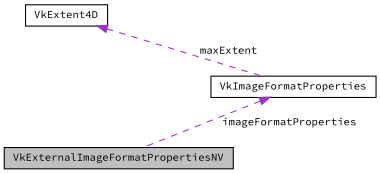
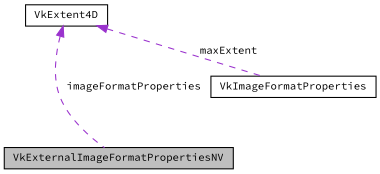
(201, 125) -> (61, 100)
